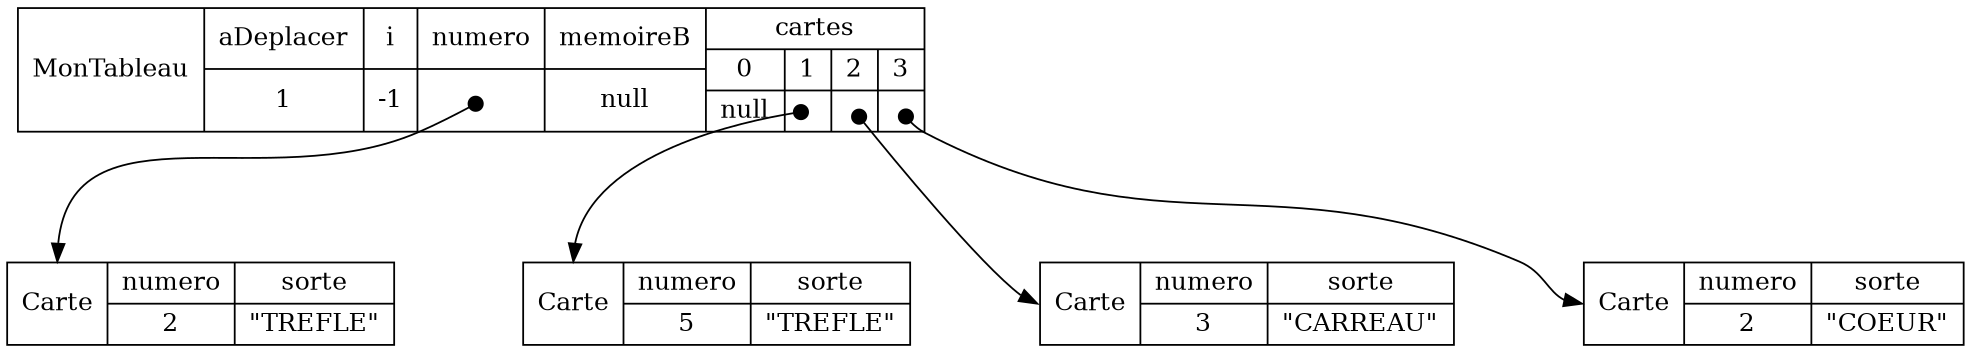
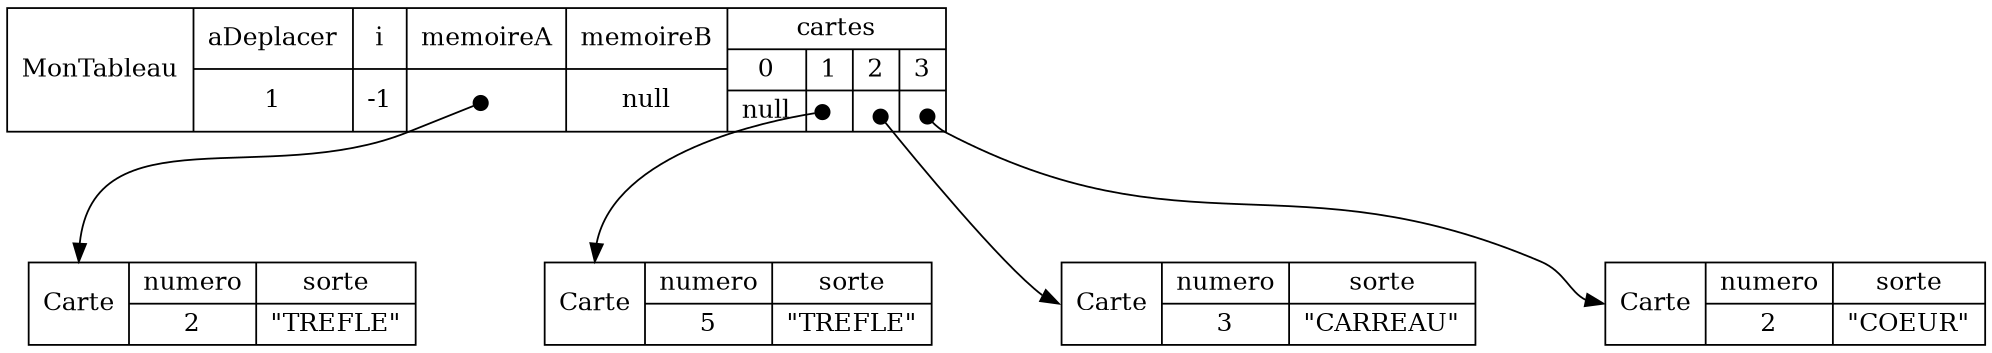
(481, 38) -> (486, 38)
